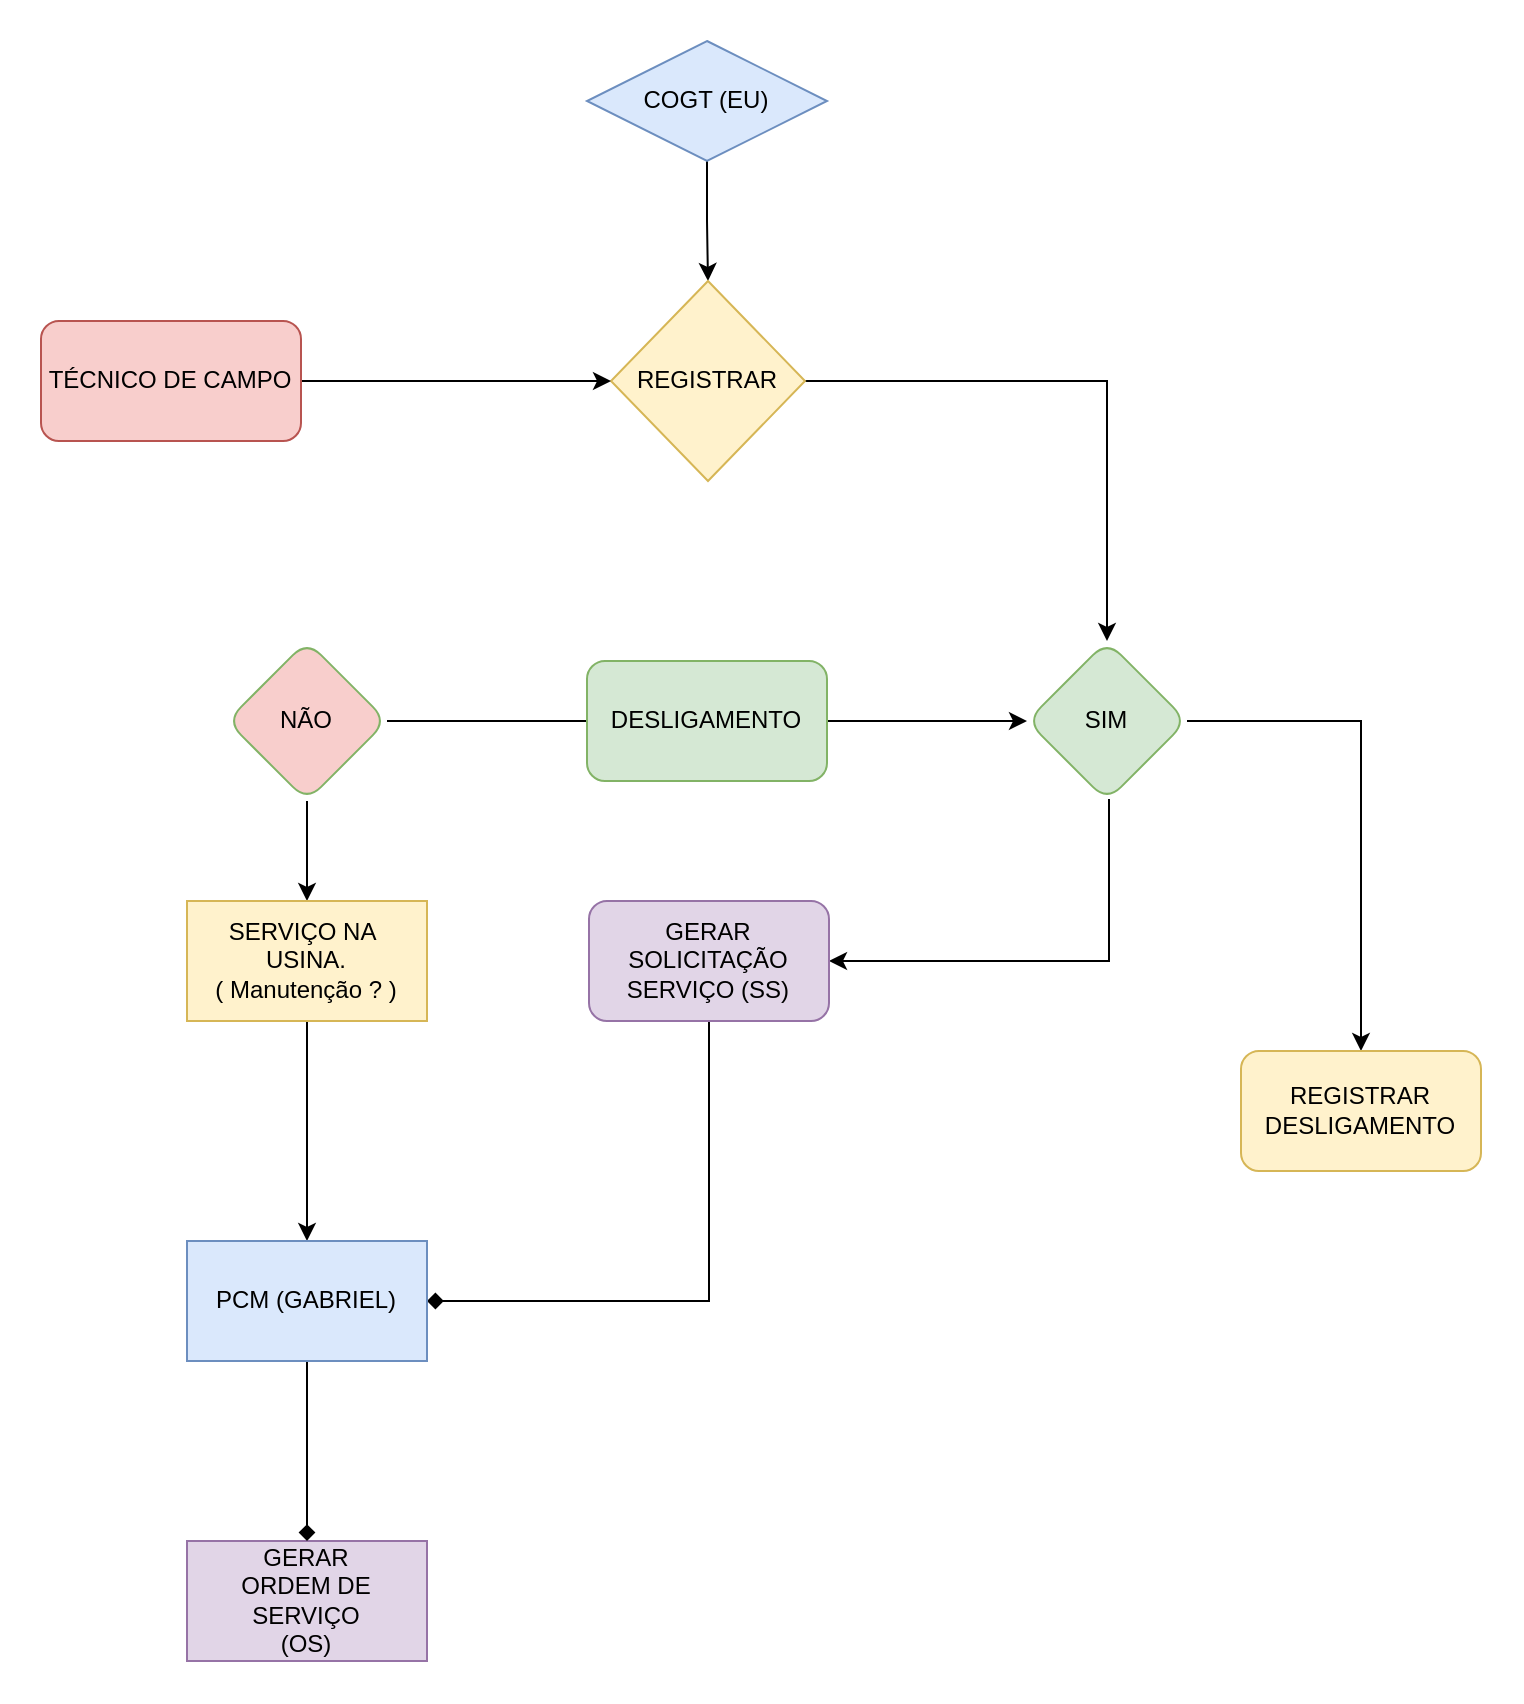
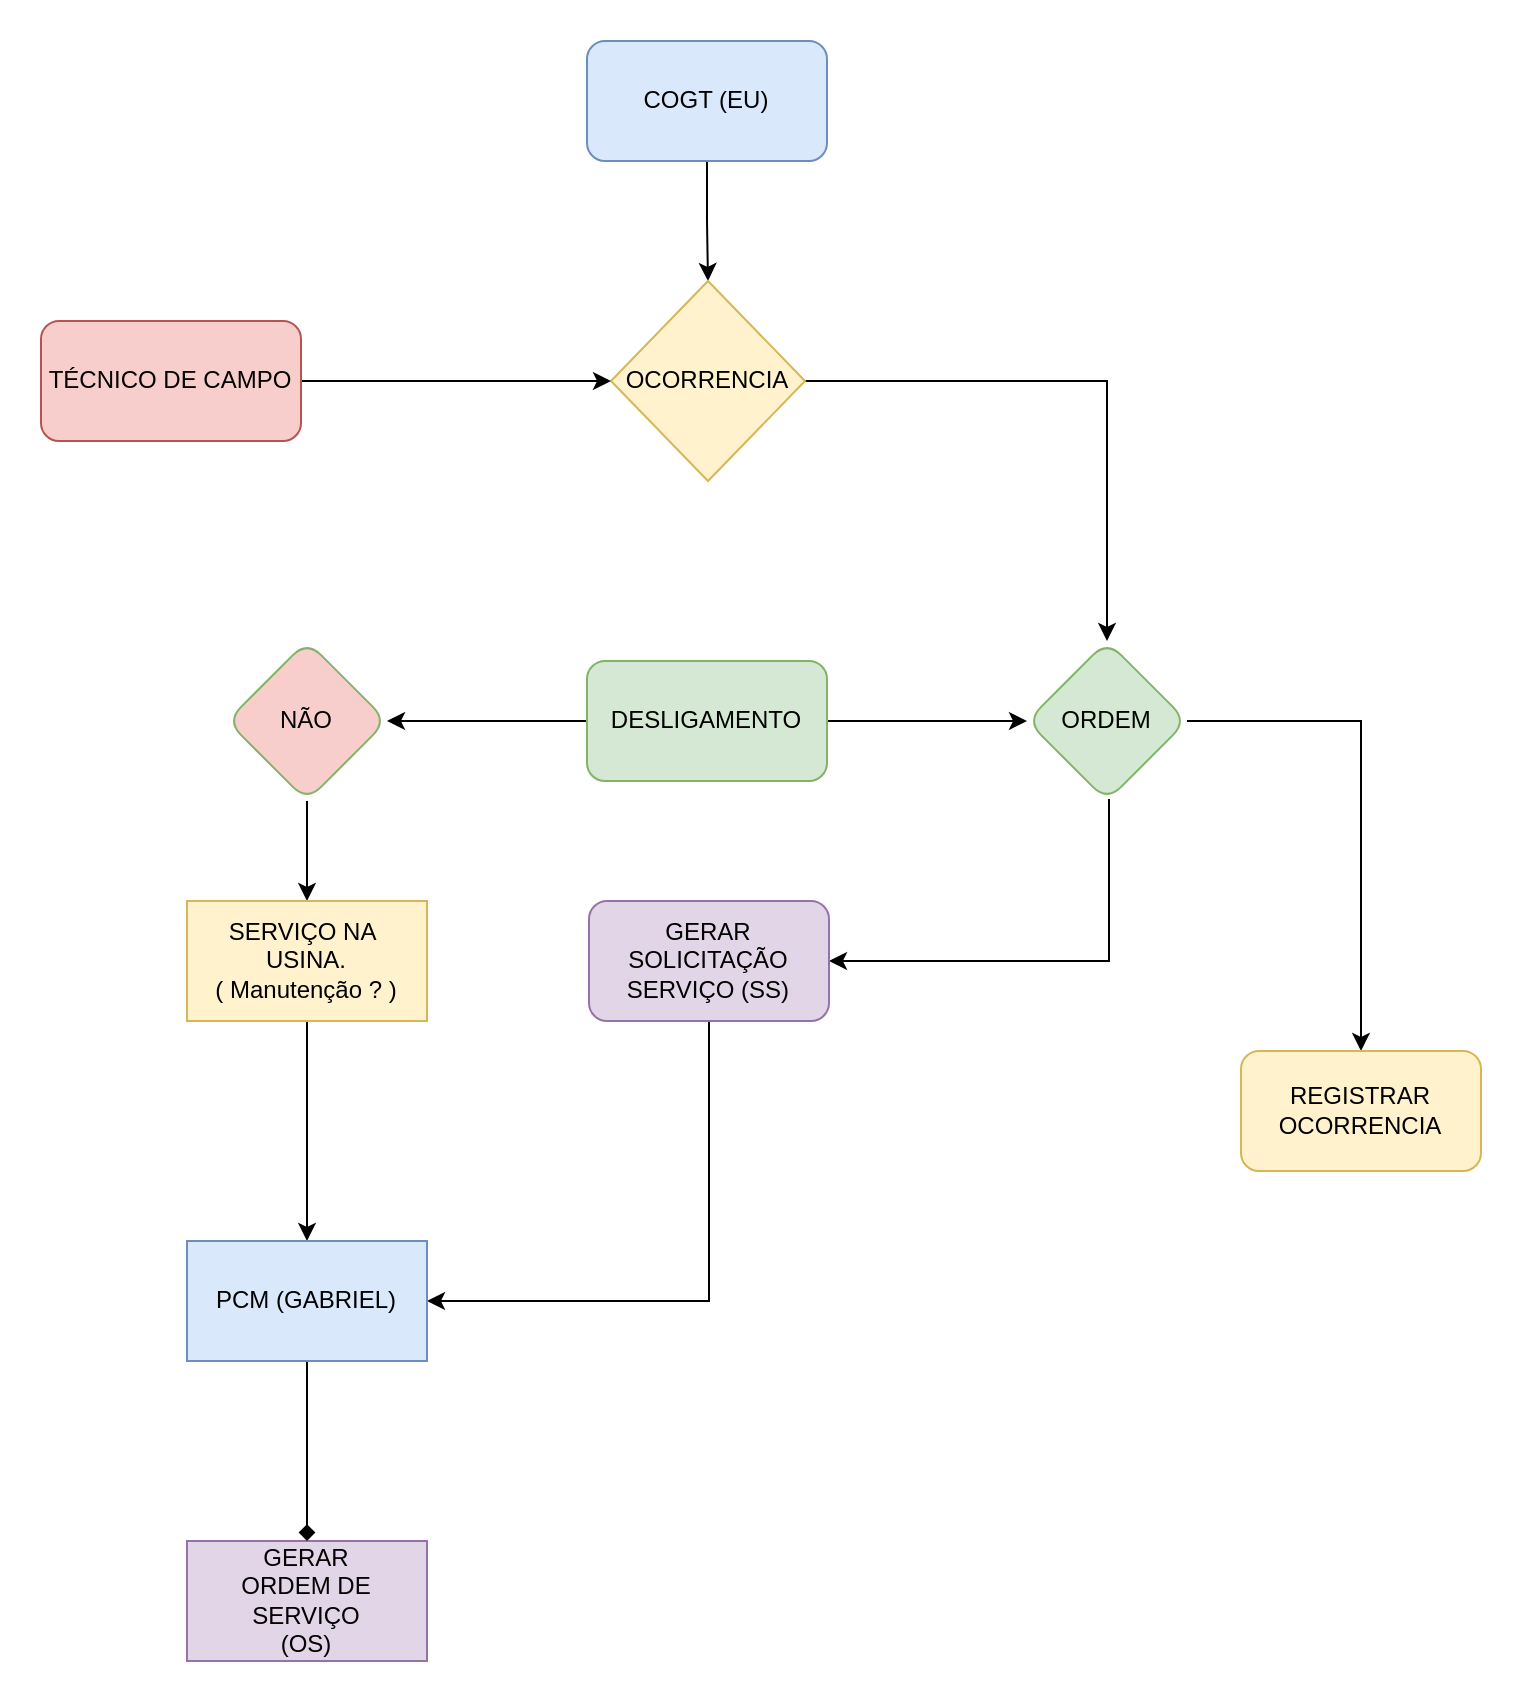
(707, 101) -> (707, 101)
(708, 381) -> (708, 381)
(395, 721) -> (402, 721)
(1107, 721) -> (1107, 721)
(1361, 1111) -> (1361, 1111)
(443, 1301) -> (442, 1301)
